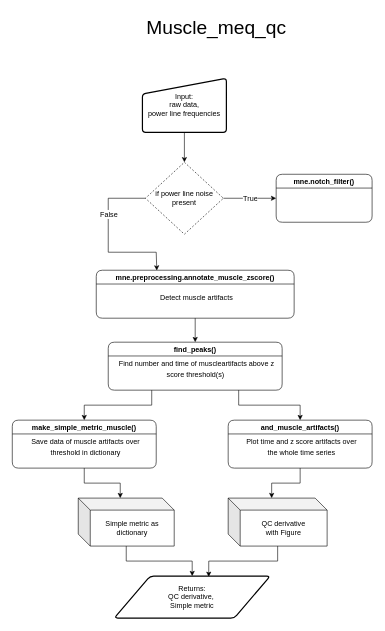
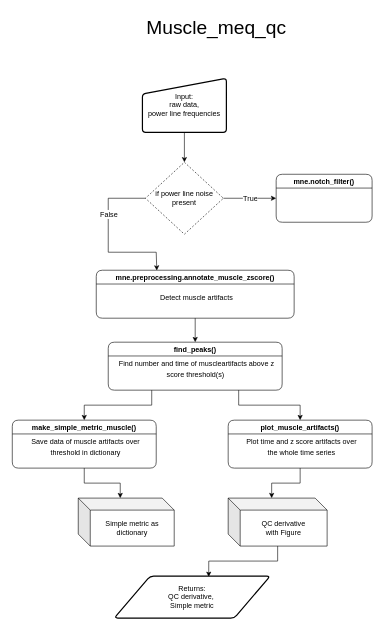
(300, 428) -> (300, 428)
(126, 560) -> none
